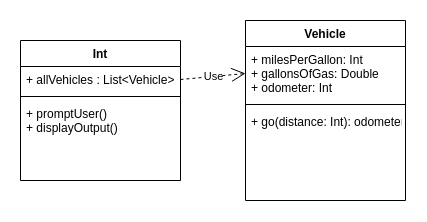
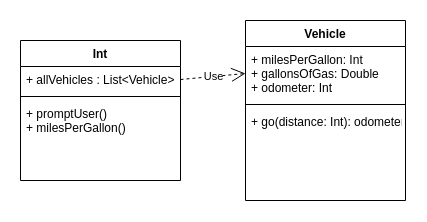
(71, 114) -> (71, 114)
